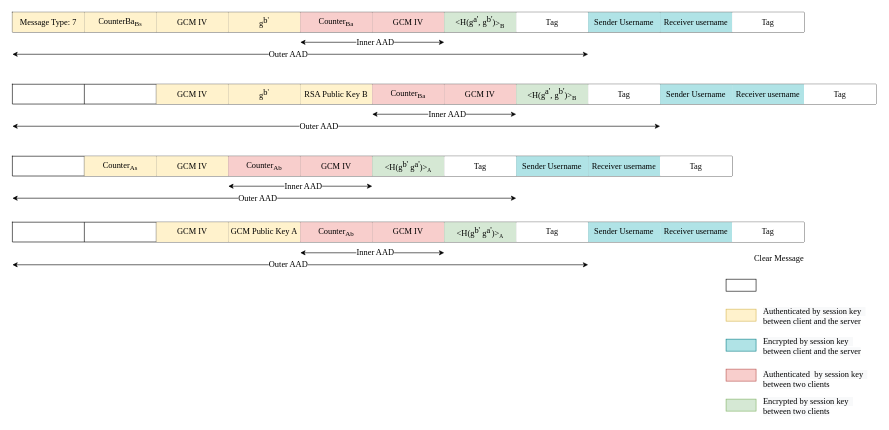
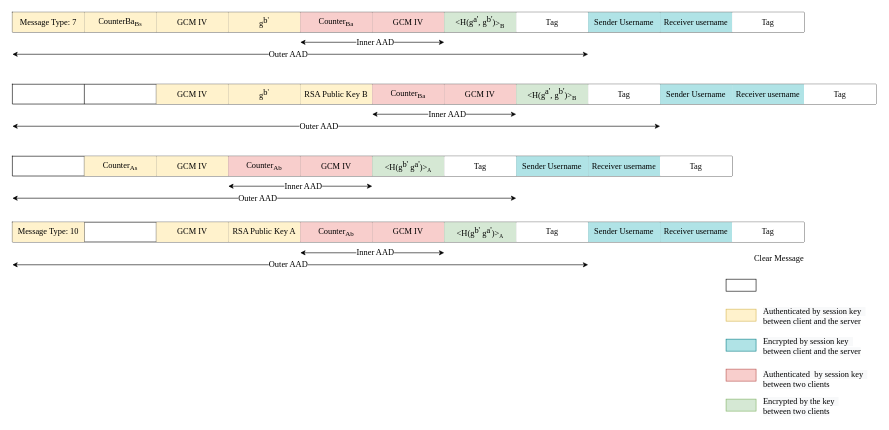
none -> (48, 232)
(264, 233) -> (264, 233)
(808, 406) -> (801, 406)
